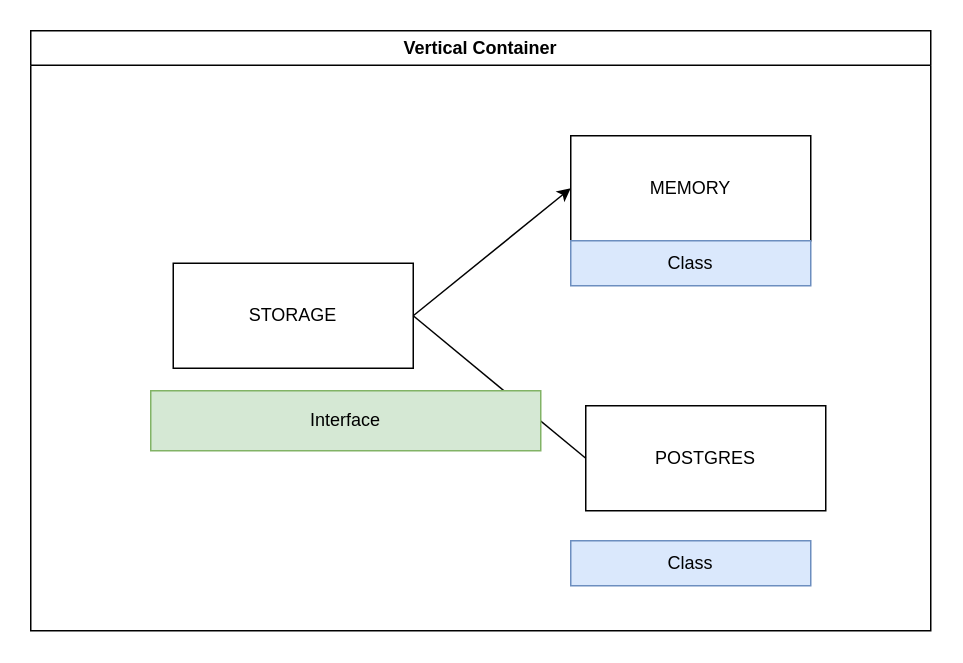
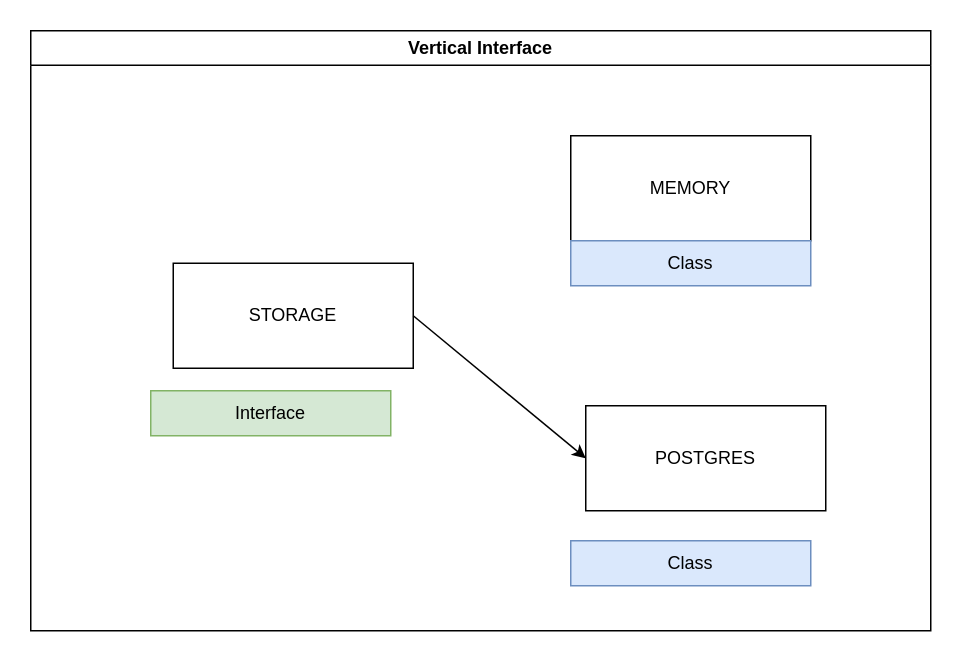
(481, 49) -> (481, 49)
(489, 255) -> none
(346, 421) -> (271, 413)
(580, 454) -> (577, 451)
